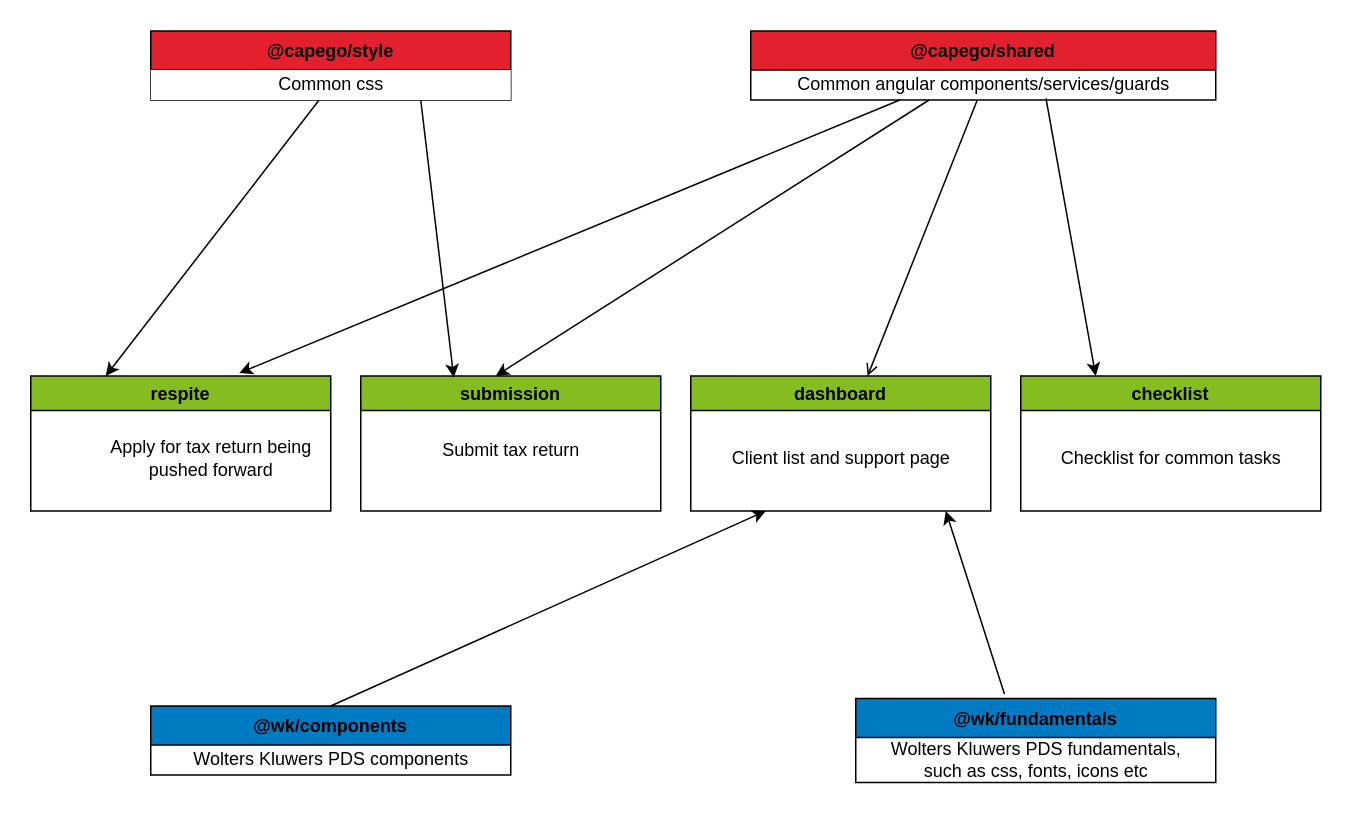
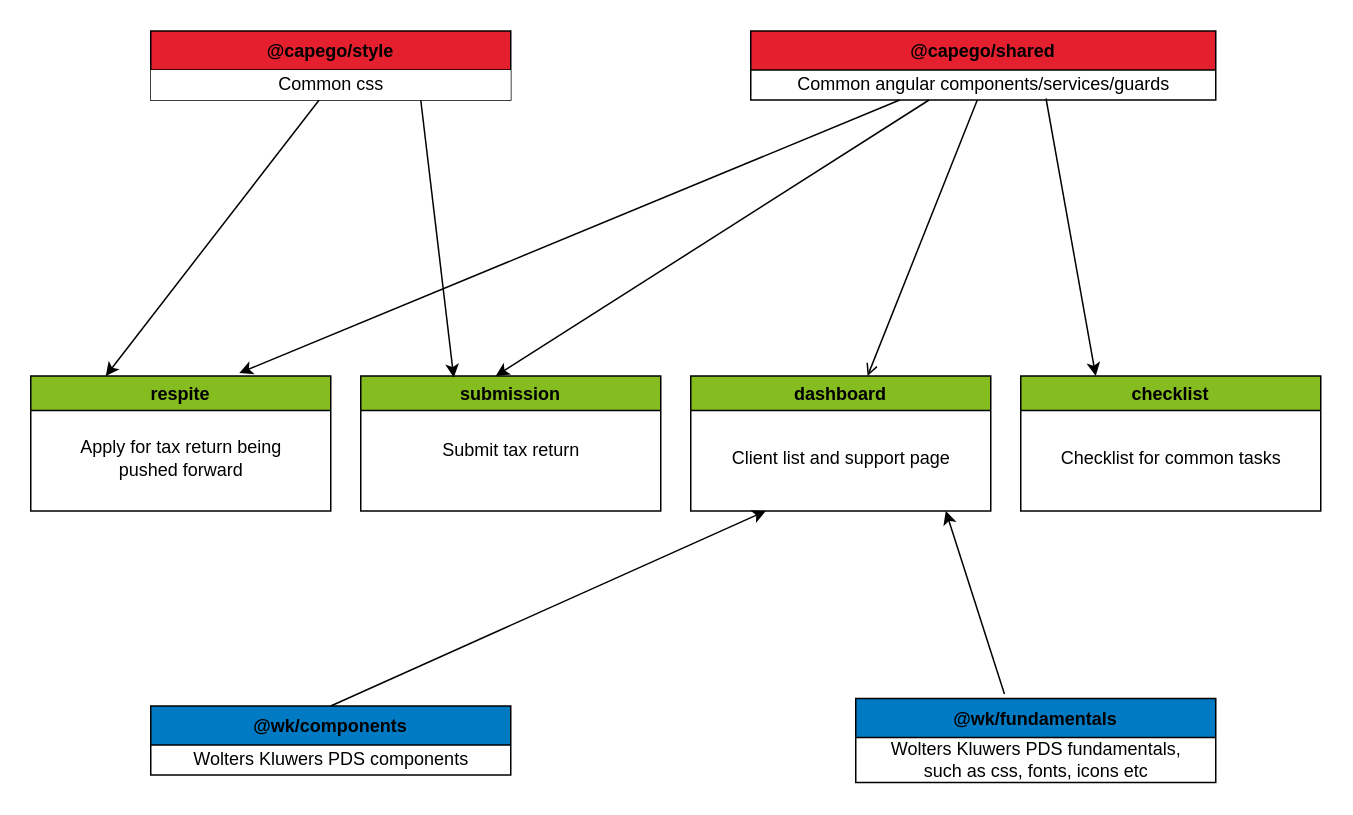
(211, 458) -> (181, 458)
